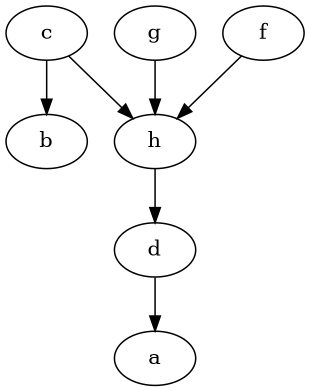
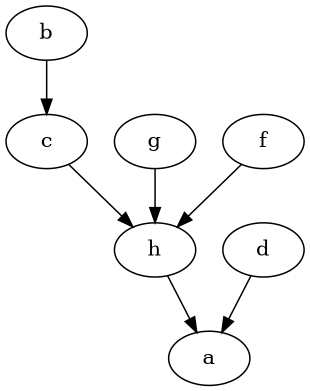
(47, 80) -> (47, 80)
(155, 188) -> (179, 297)
